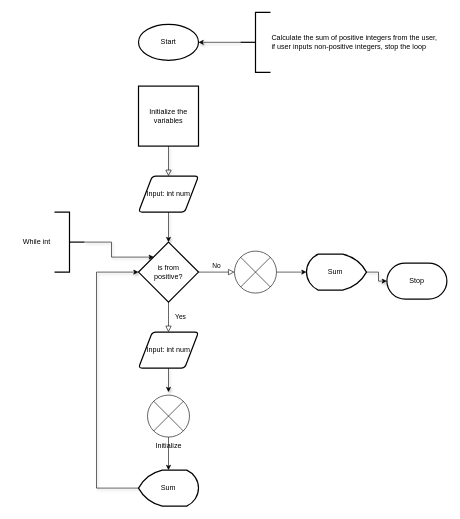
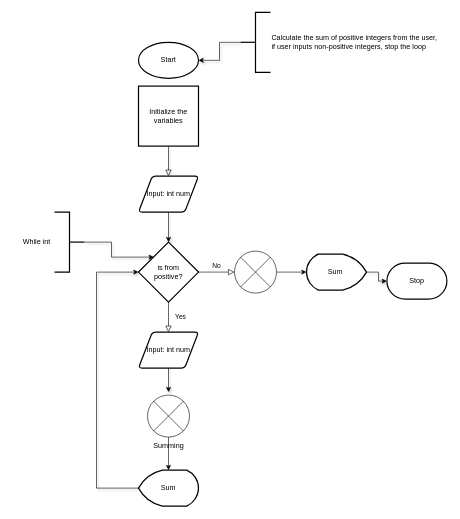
(168, 42) -> (168, 60)
(169, 446) -> (169, 446)
